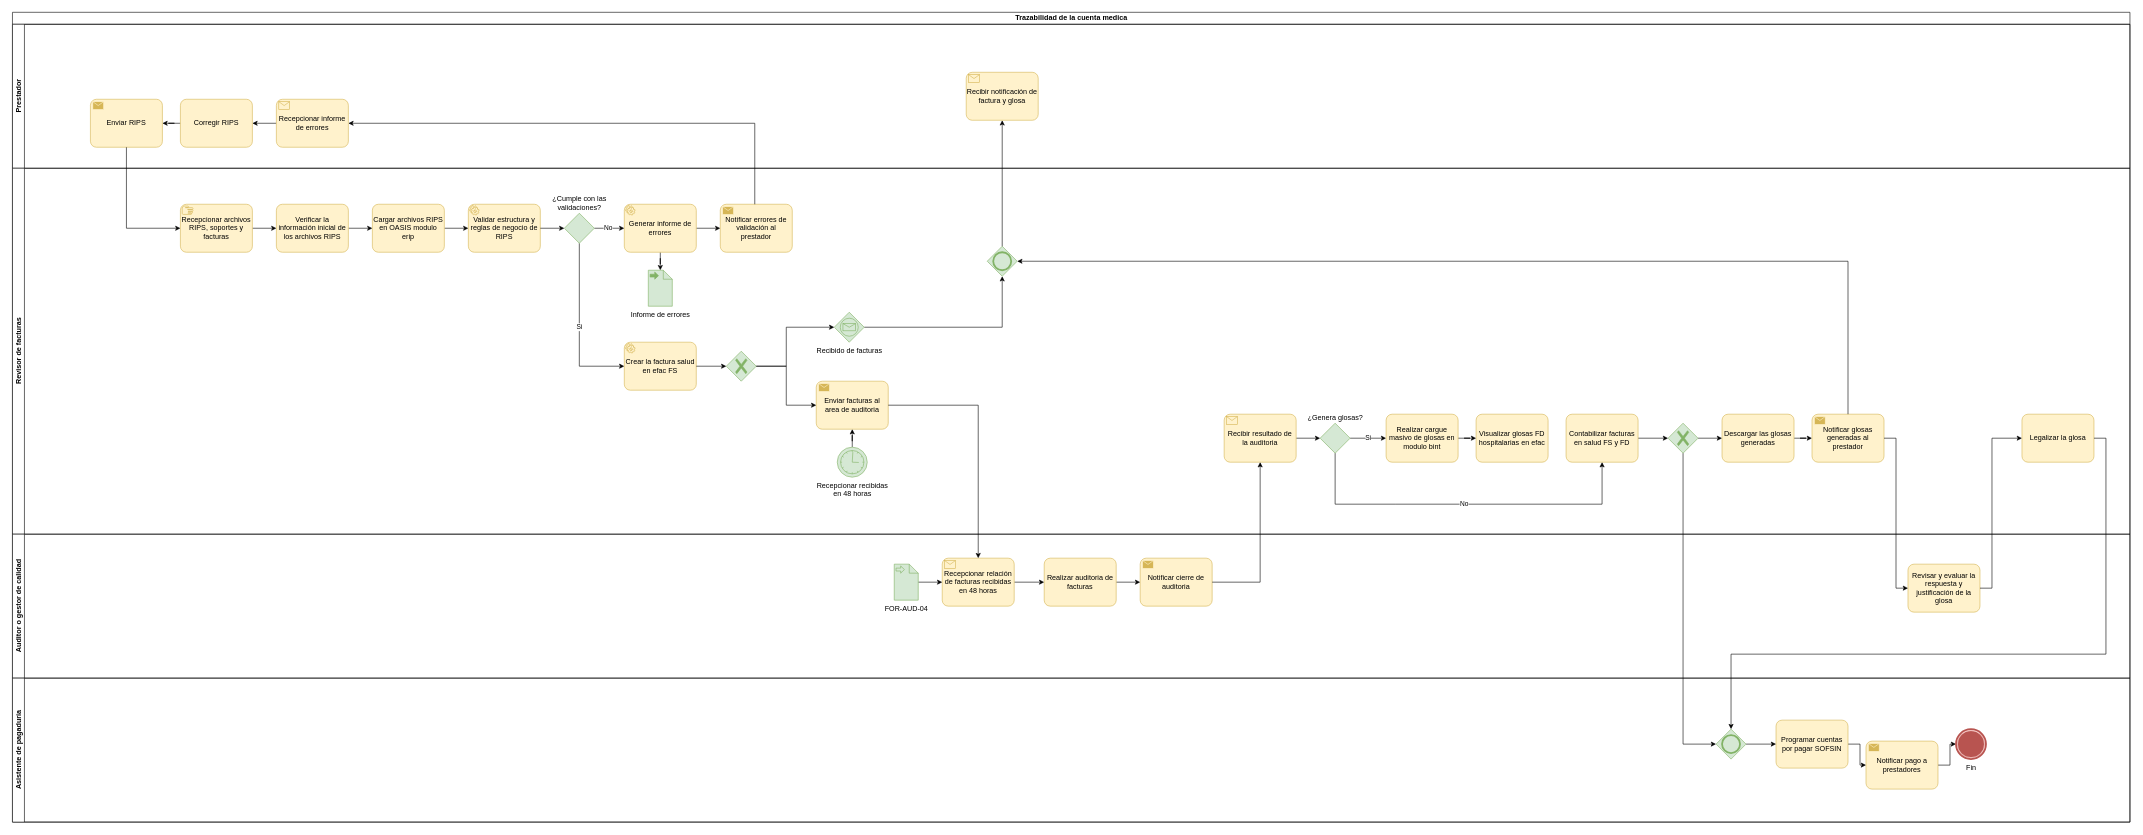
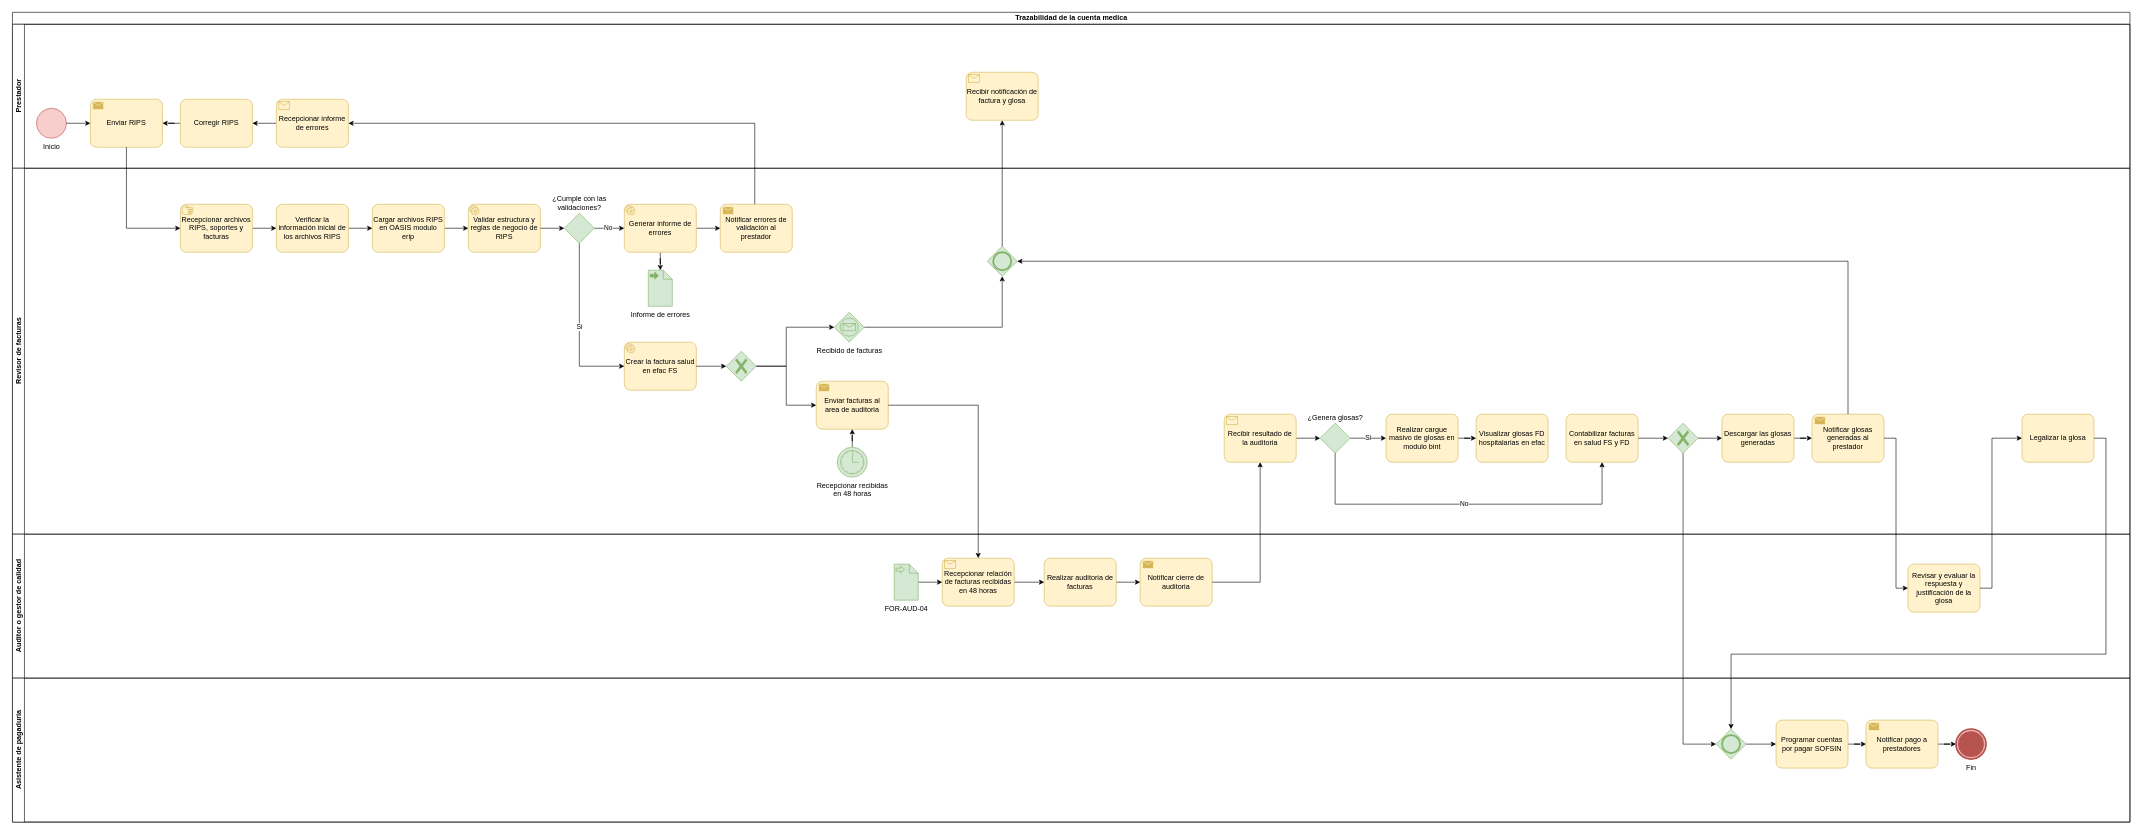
none -> (51, 123)
none -> (84, 123)
(1902, 765) -> (1902, 744)
